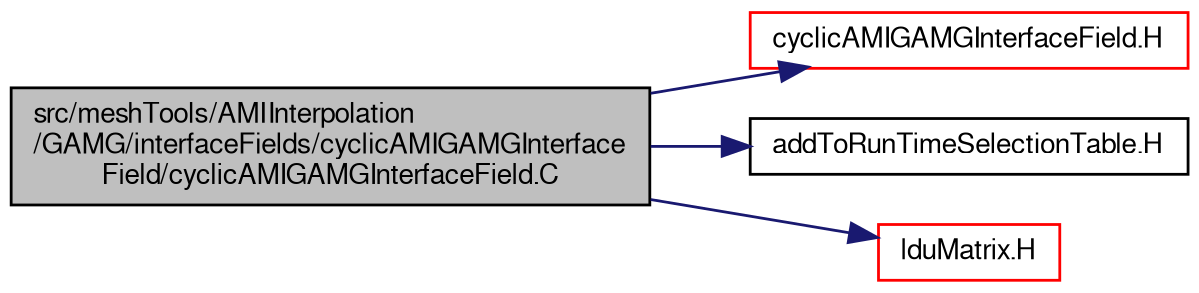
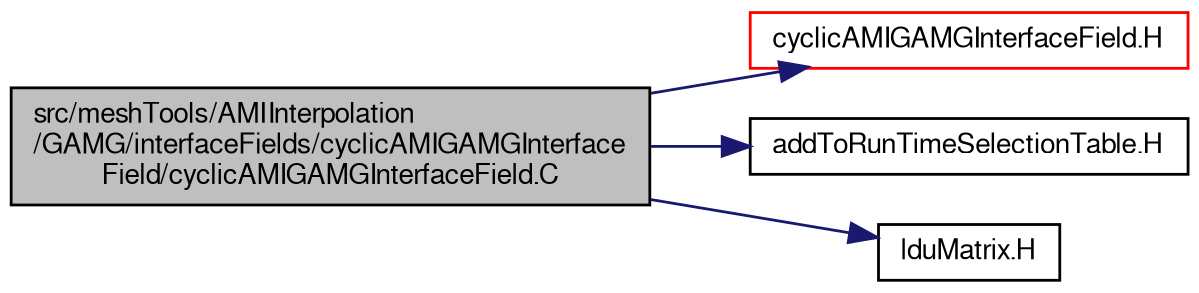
(969, 252) -> (969, 252)
